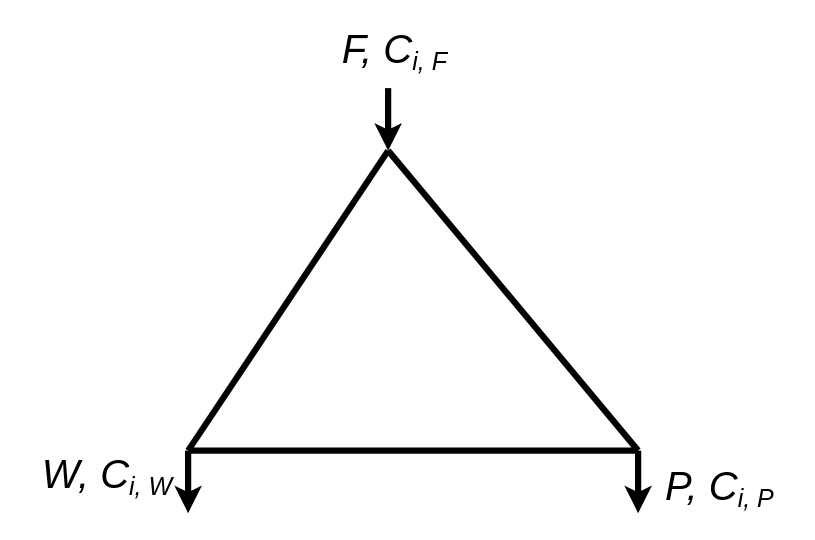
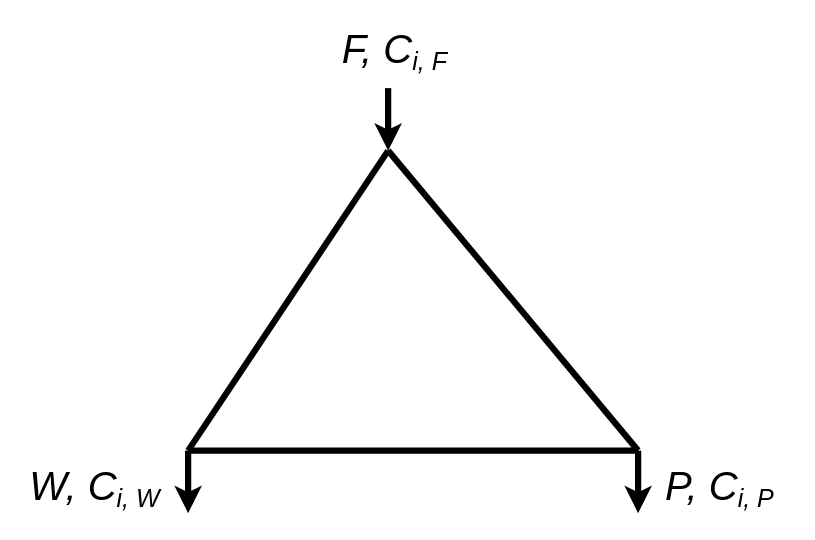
(107, 476) -> (94, 488)
